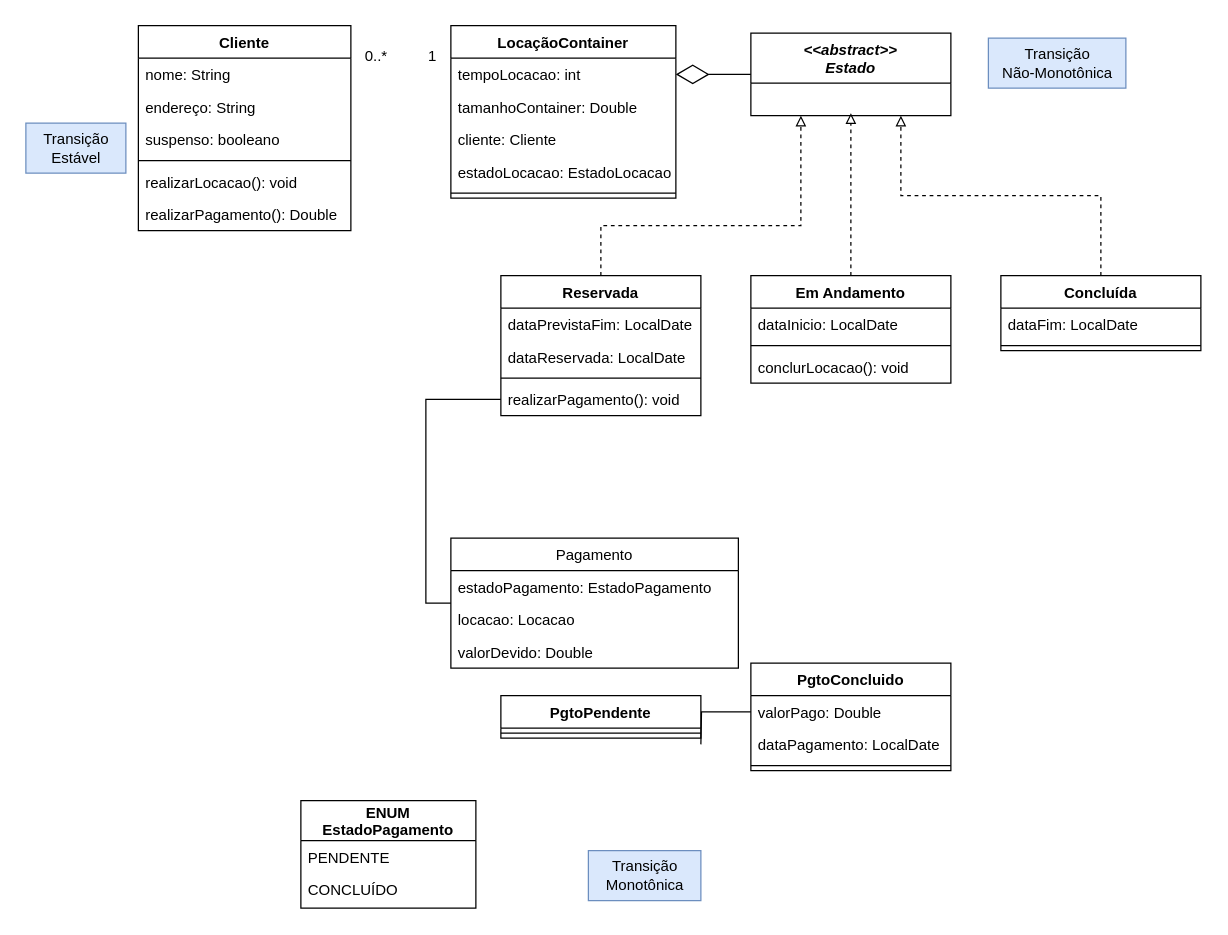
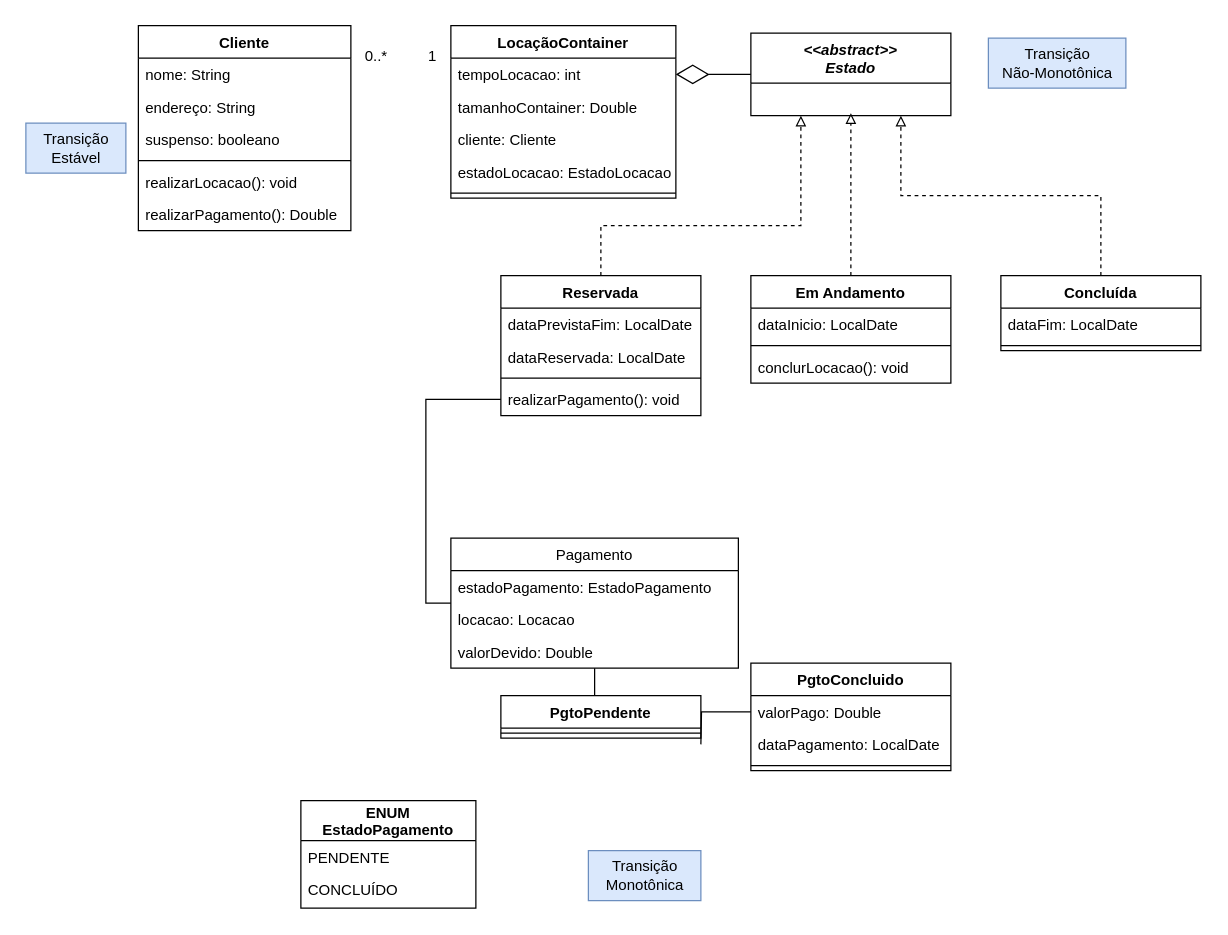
none -> (594, 683)
